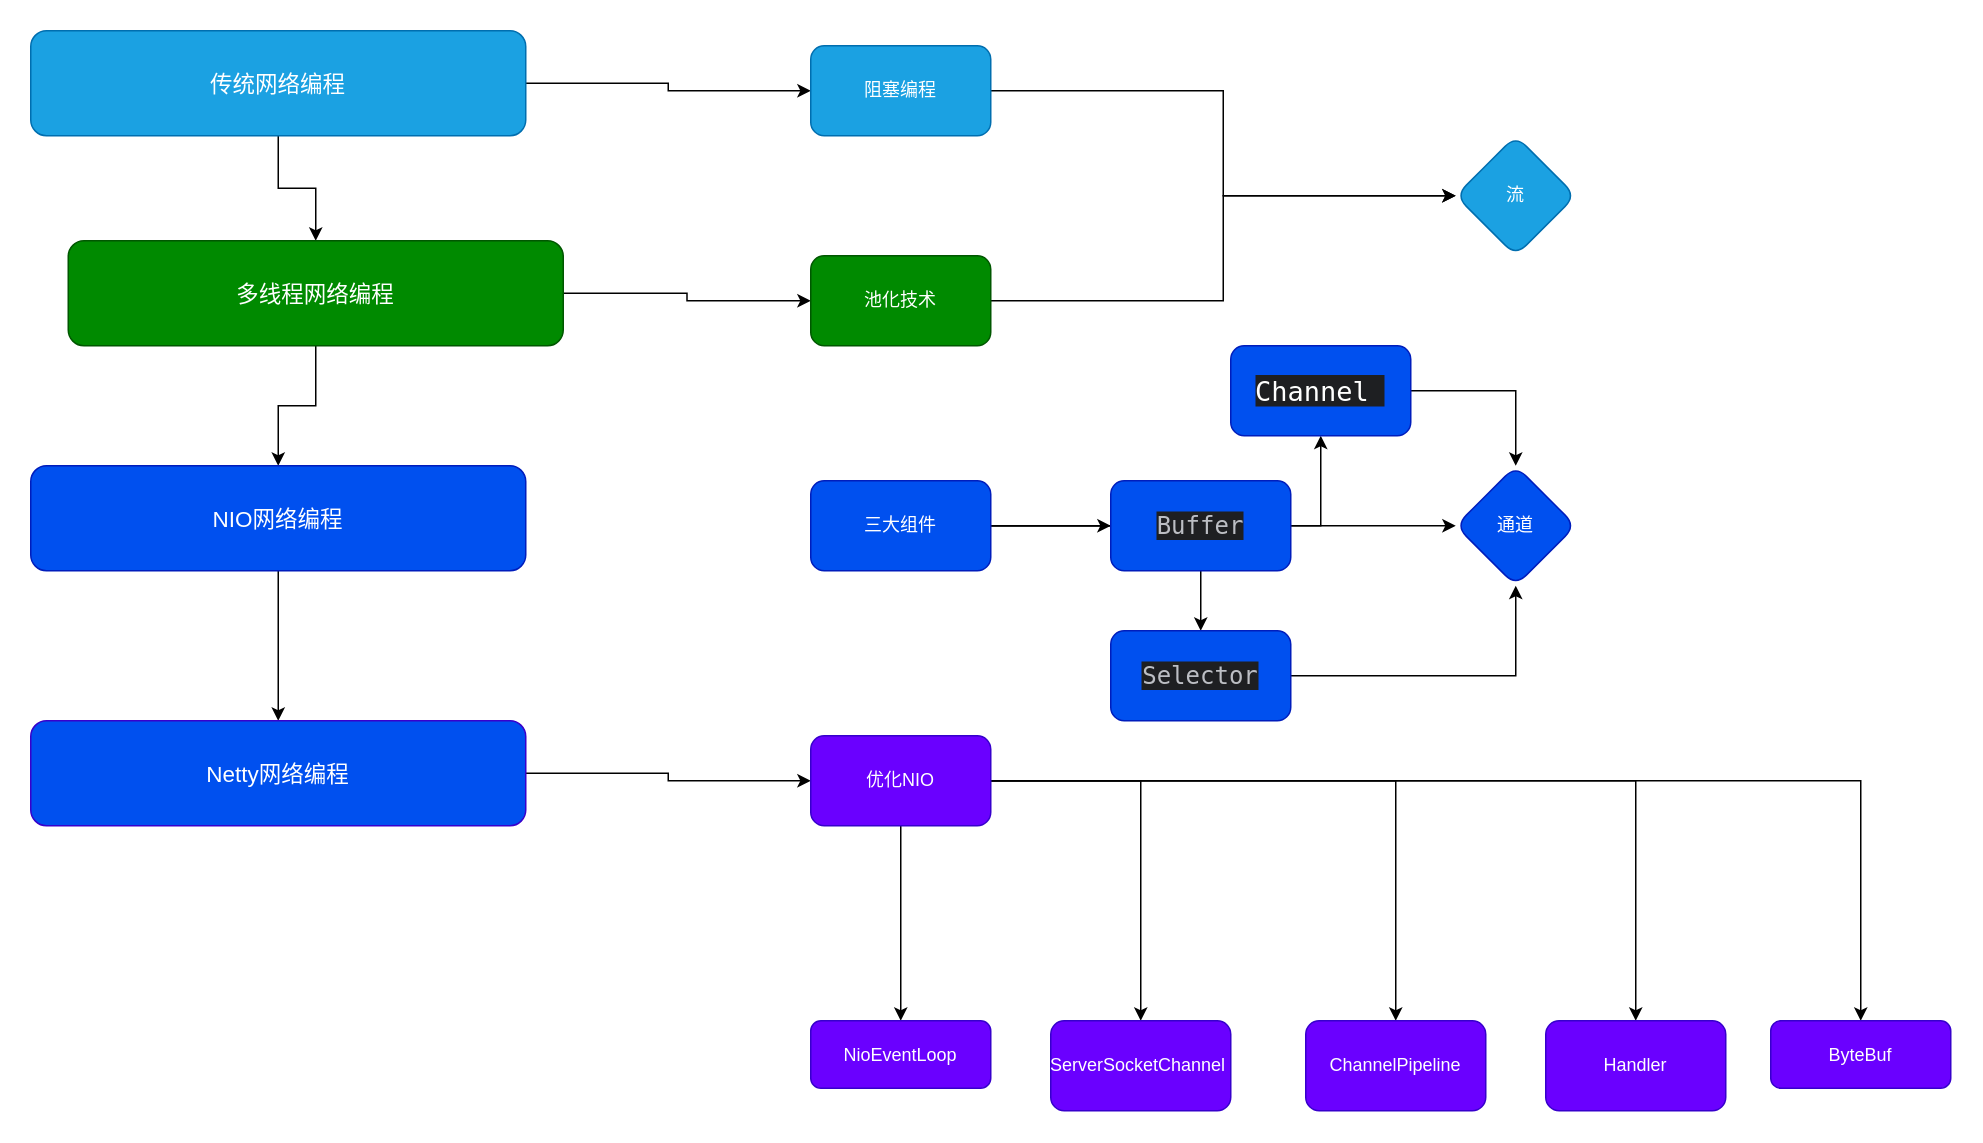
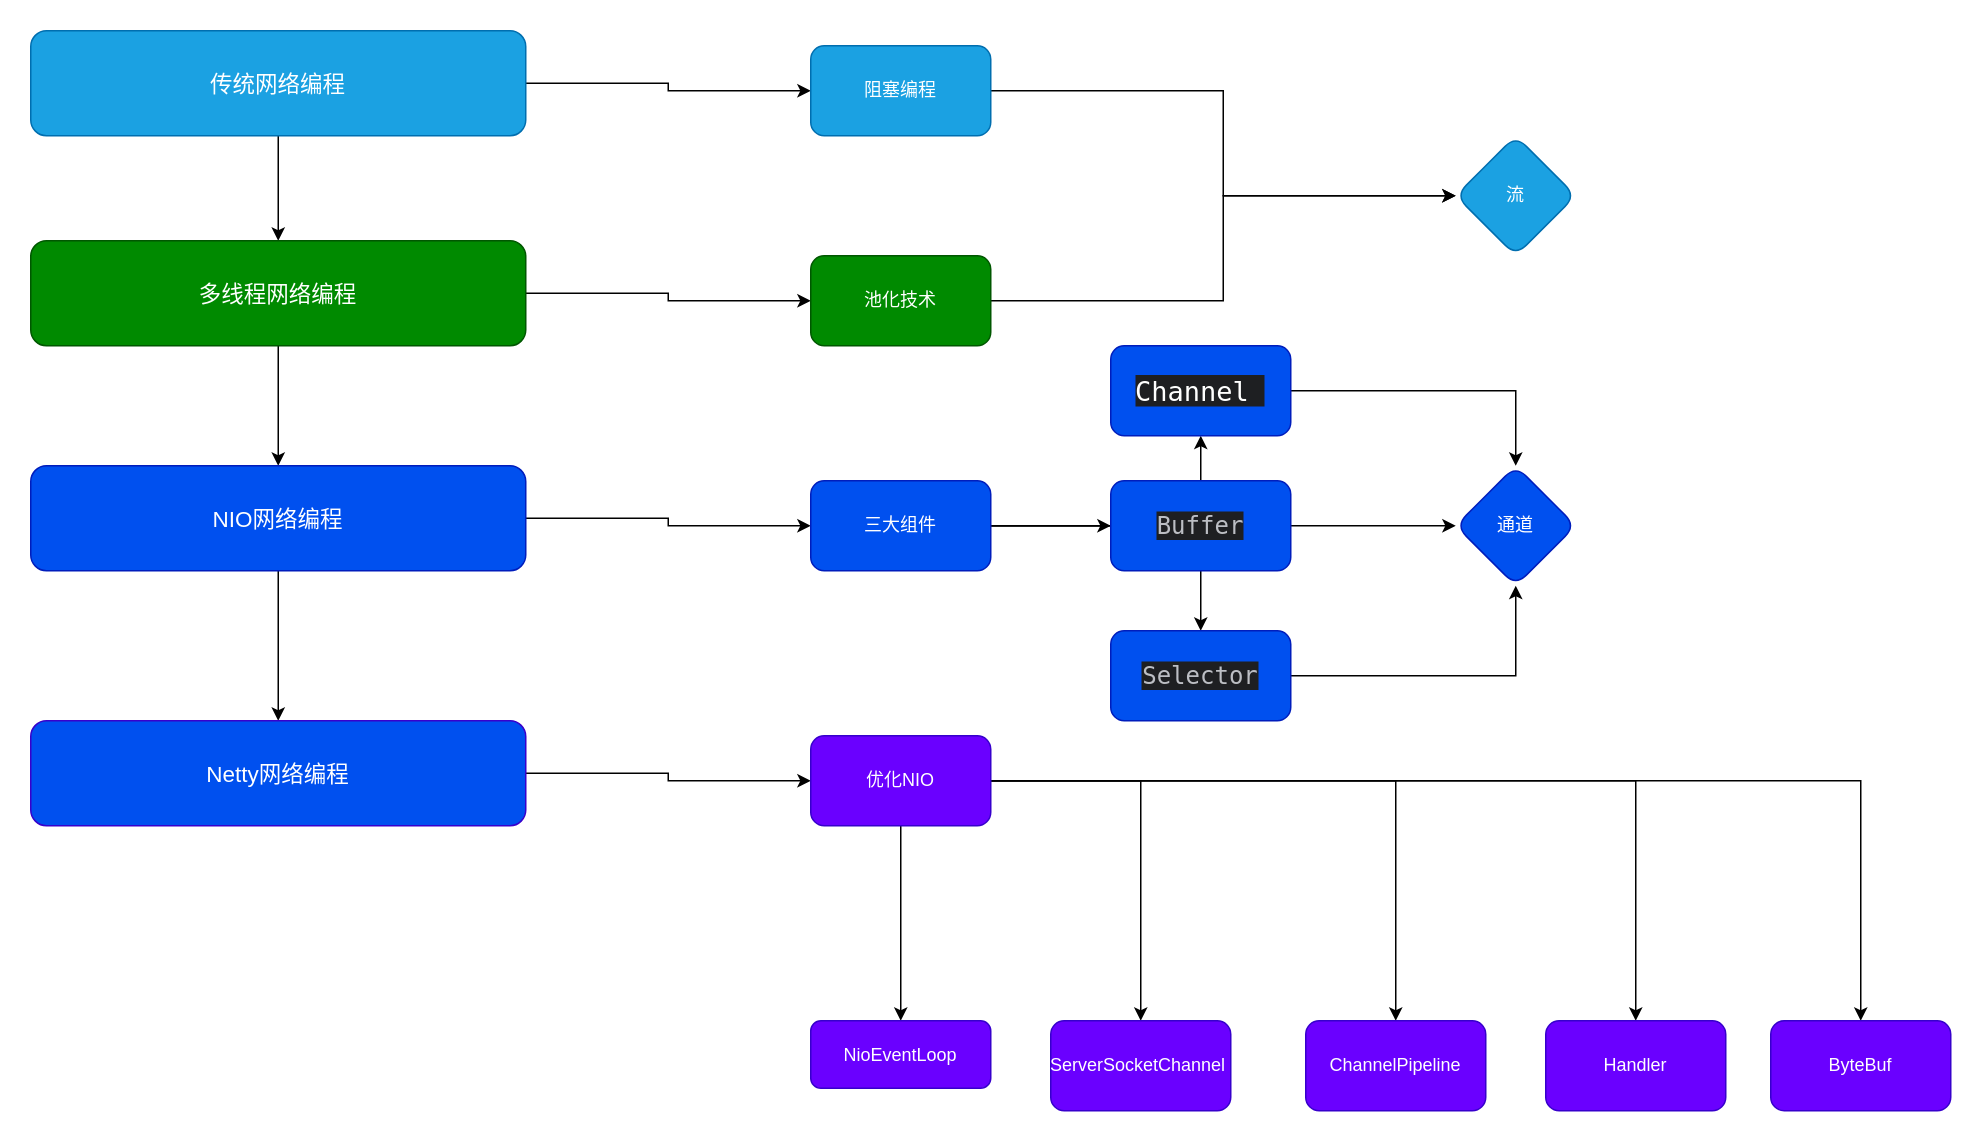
(316, 293) -> (278, 293)
(1321, 391) -> (1201, 391)
none -> (666, 518)
(1861, 1055) -> (1861, 1066)
